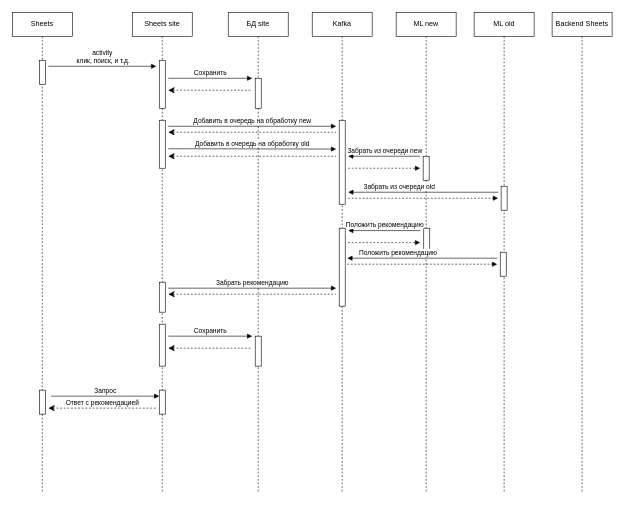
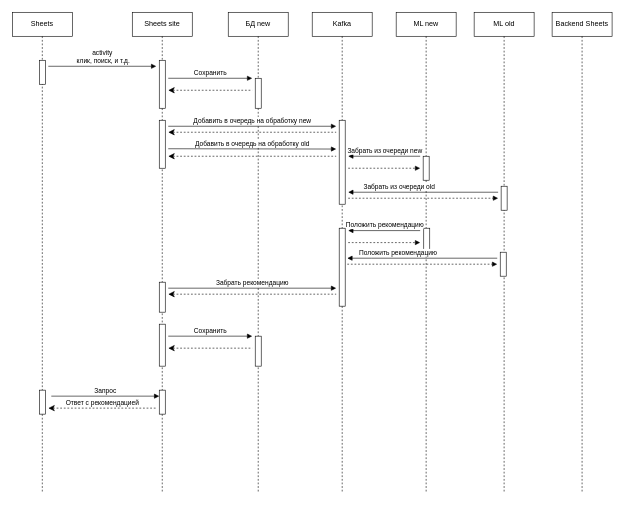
(258, 24) -> (258, 24)
